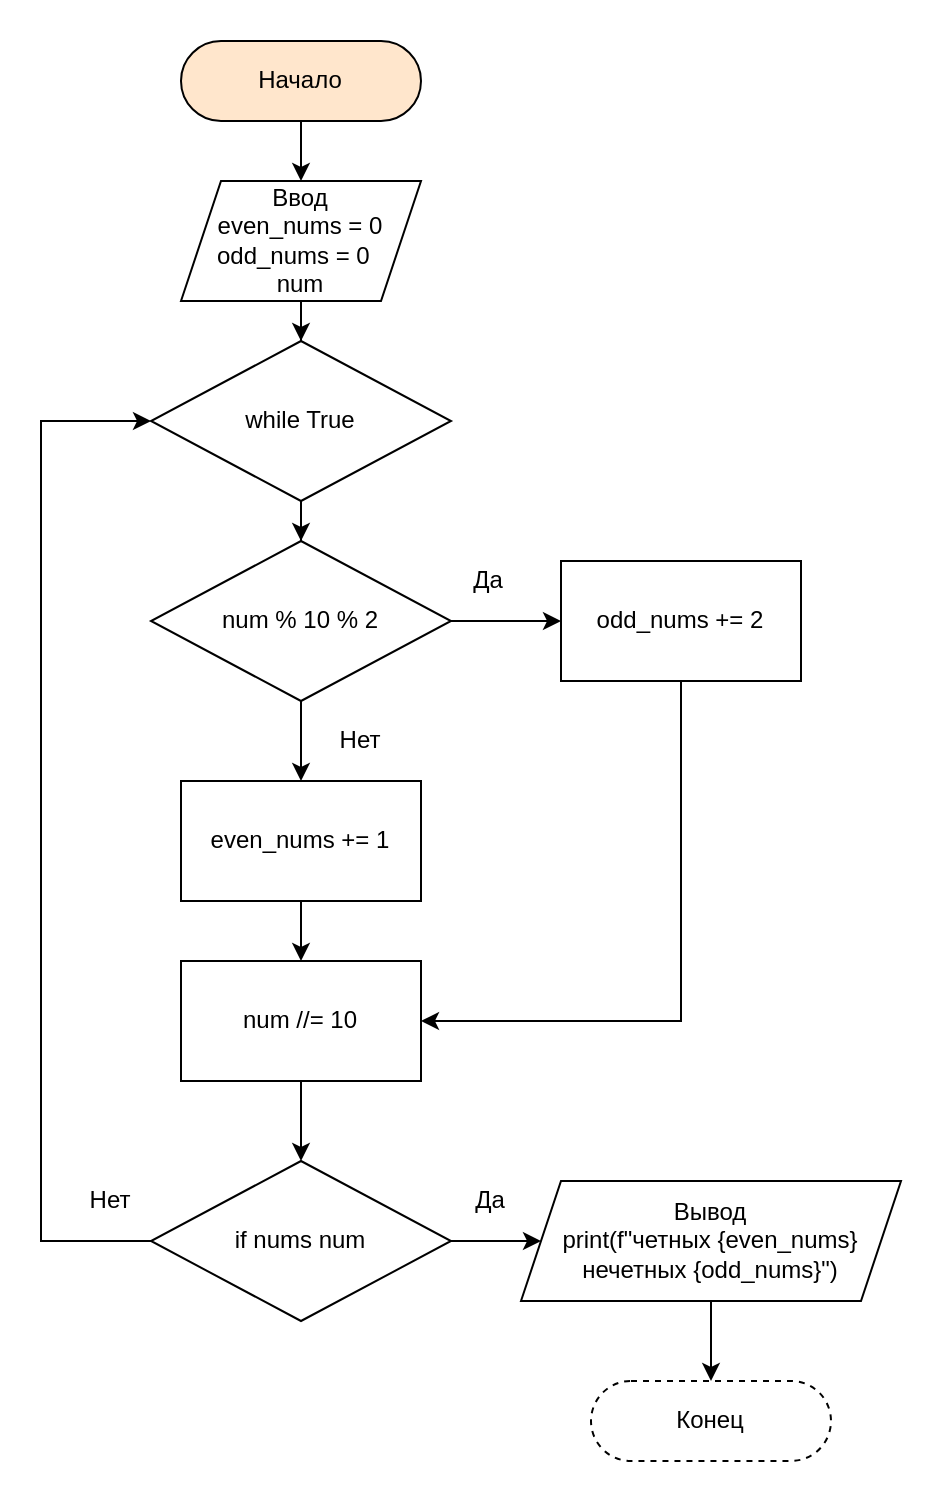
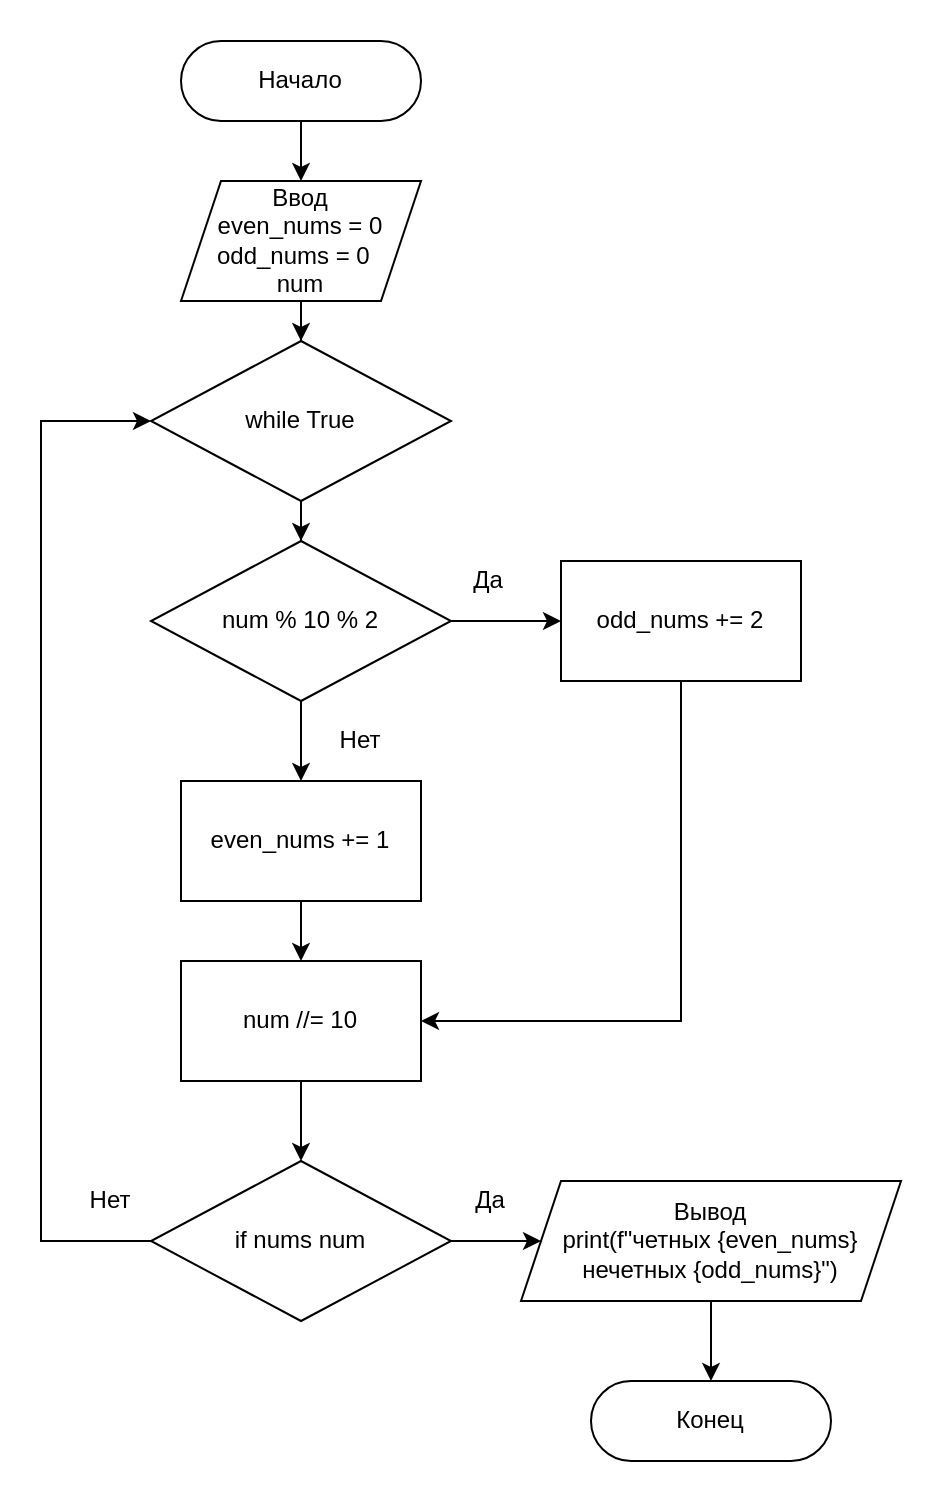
(301, 81) -> (301, 81)
(711, 1421) -> (711, 1421)
